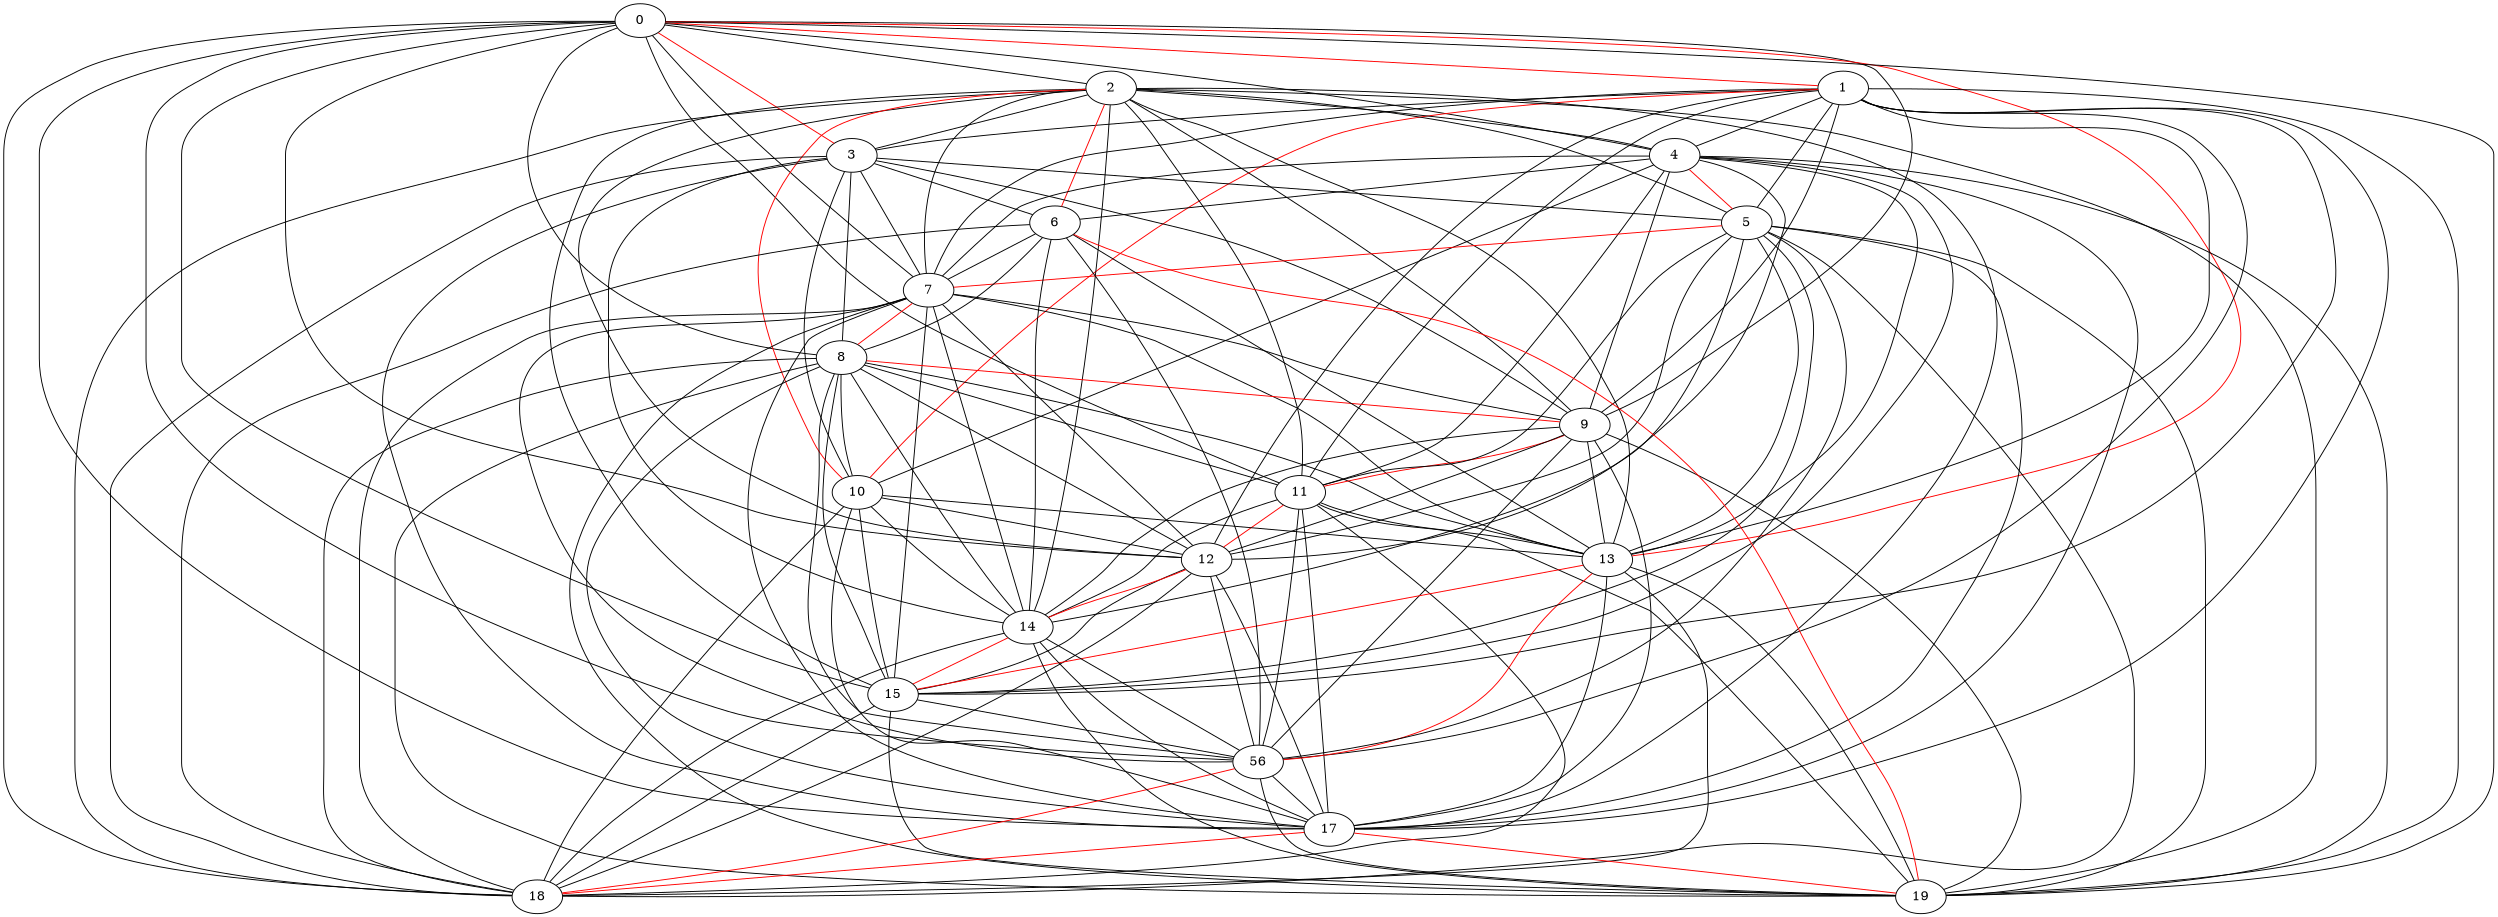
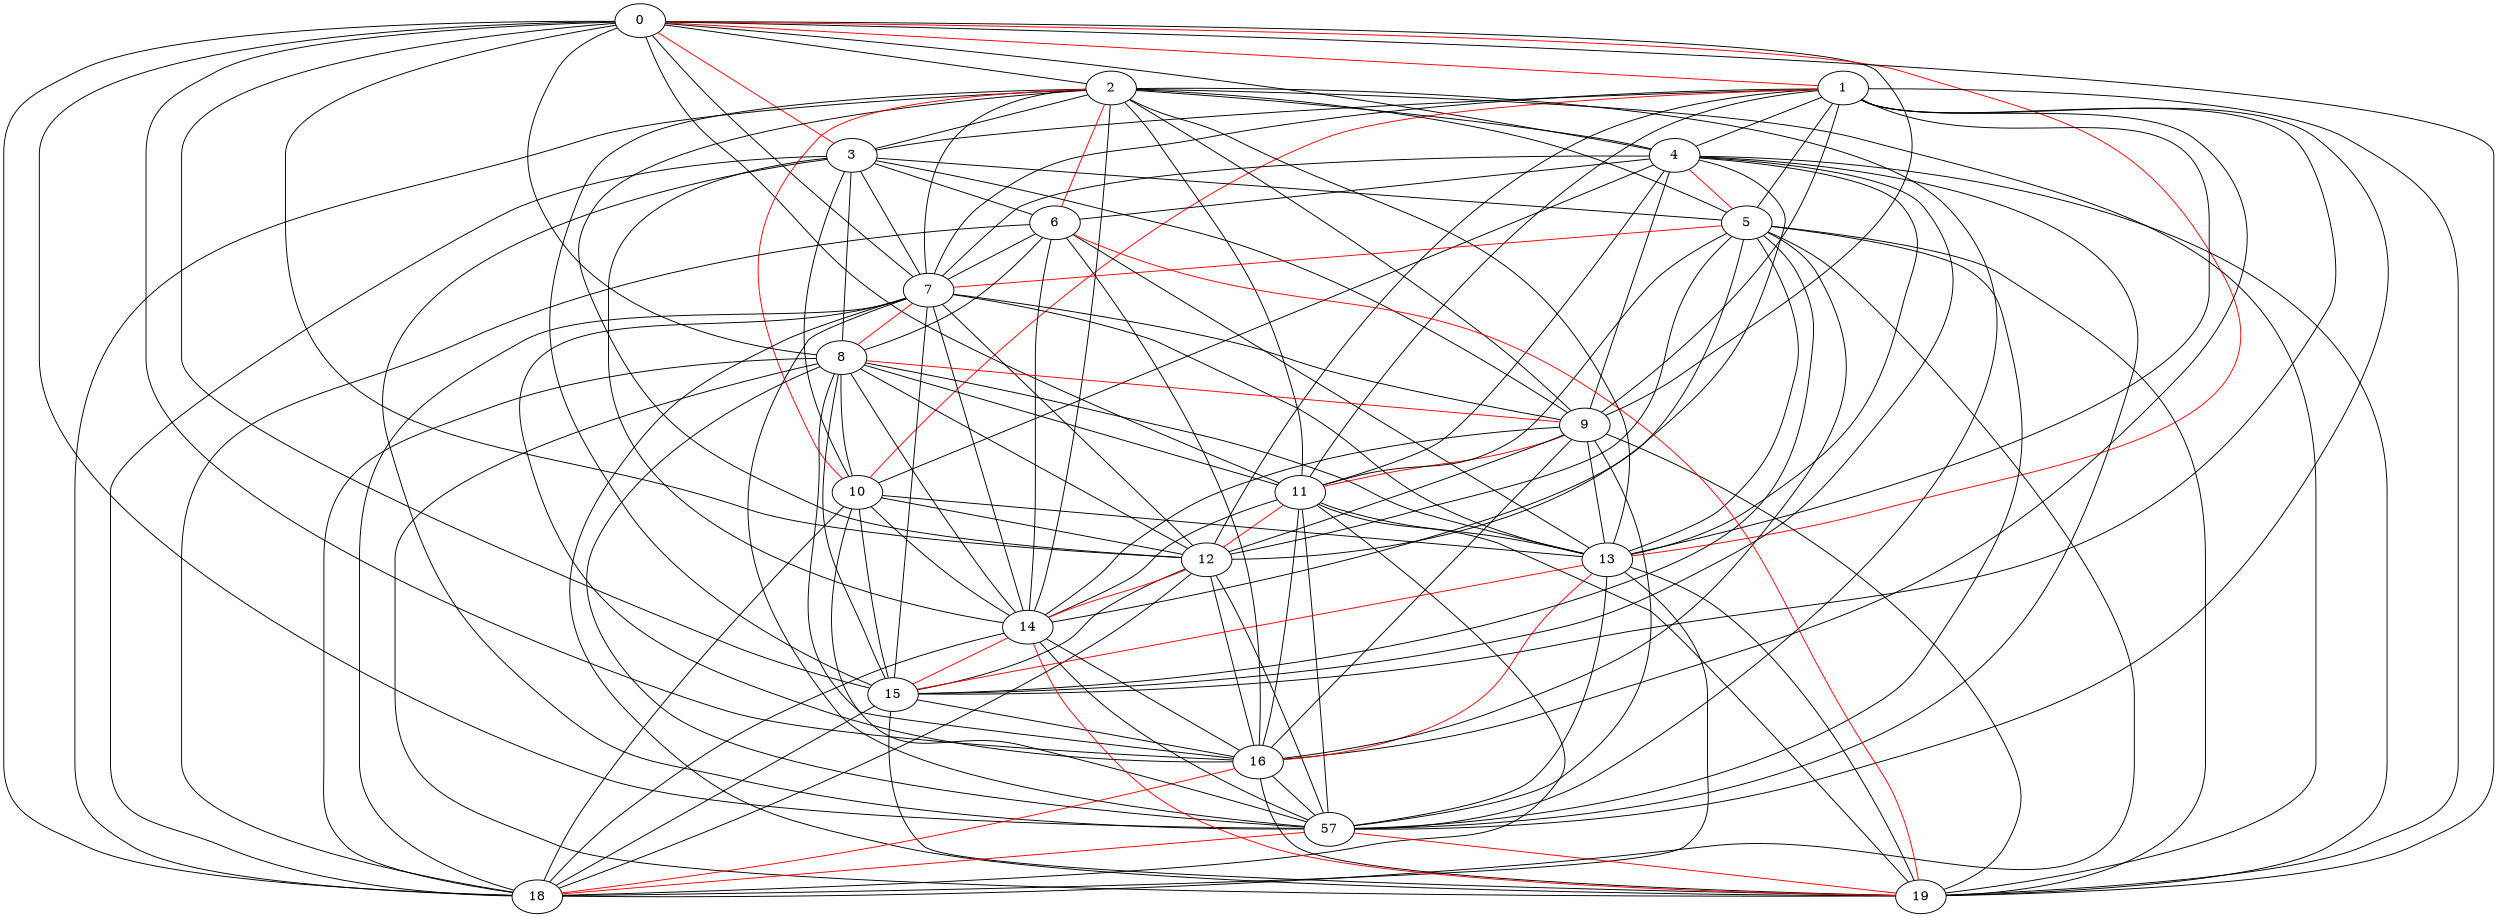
(1258, 762) -> (1258, 762)
(1329, 829) -> (1329, 829)
(1279, 849) -> (1279, 849)
